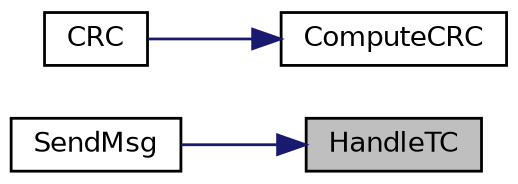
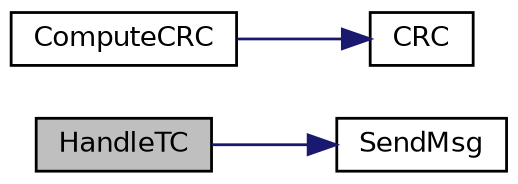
(200, 39) -> (289, 39)
(229, 145) -> (260, 145)
